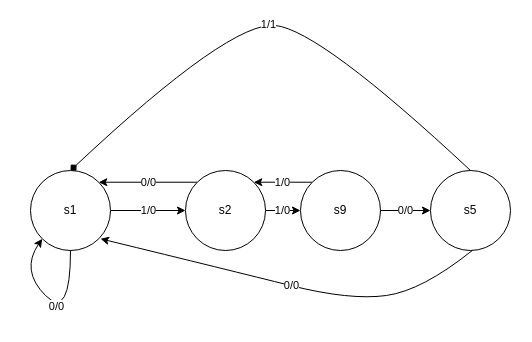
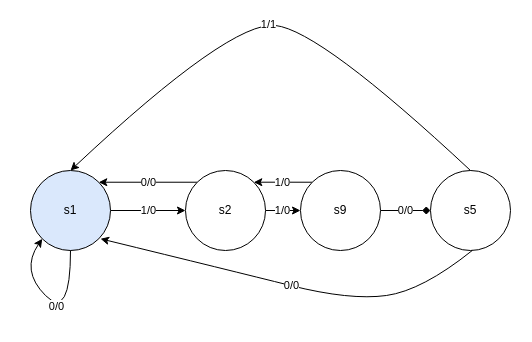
(77, 165) -> (77, 165)
(71, 211) -> (71, 211)
(422, 211) -> (422, 211)
